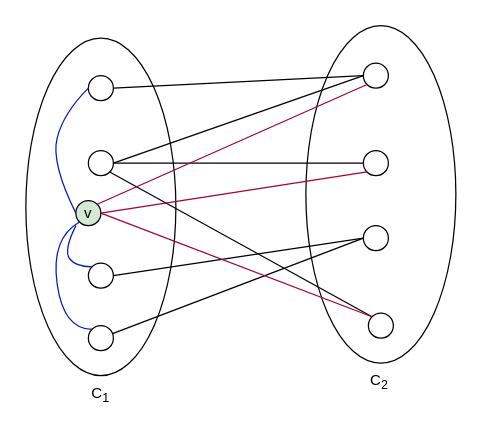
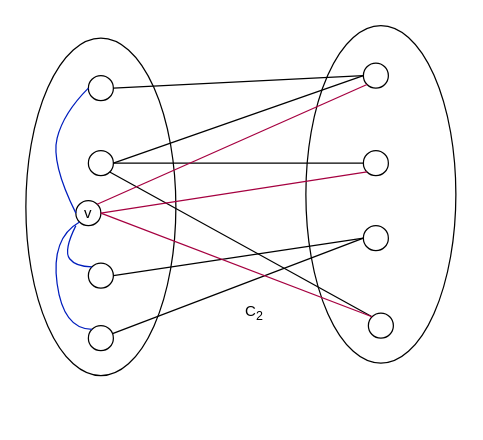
(88, 213) -> (88, 213)
(379, 382) -> (254, 313)
(101, 394) -> none
